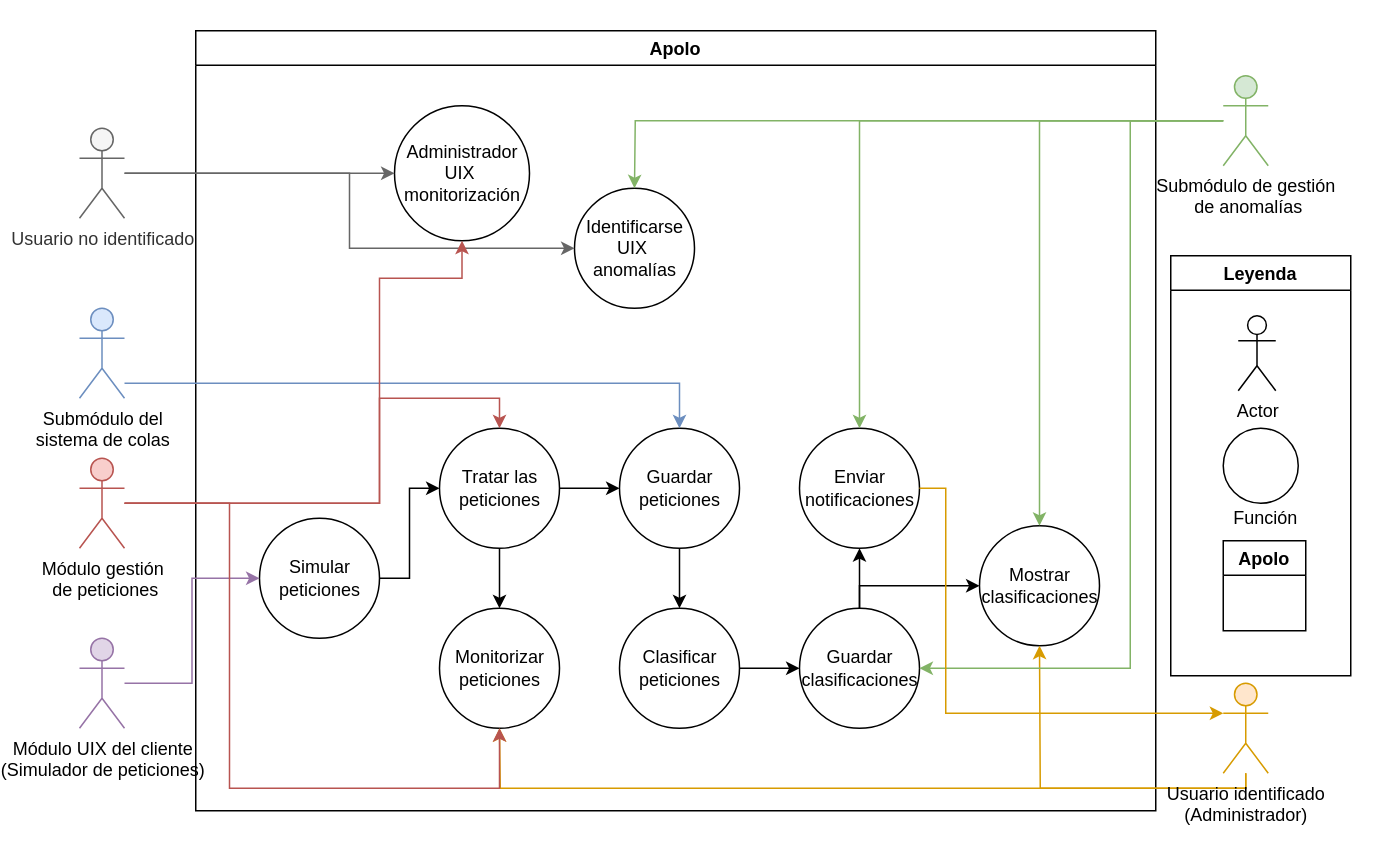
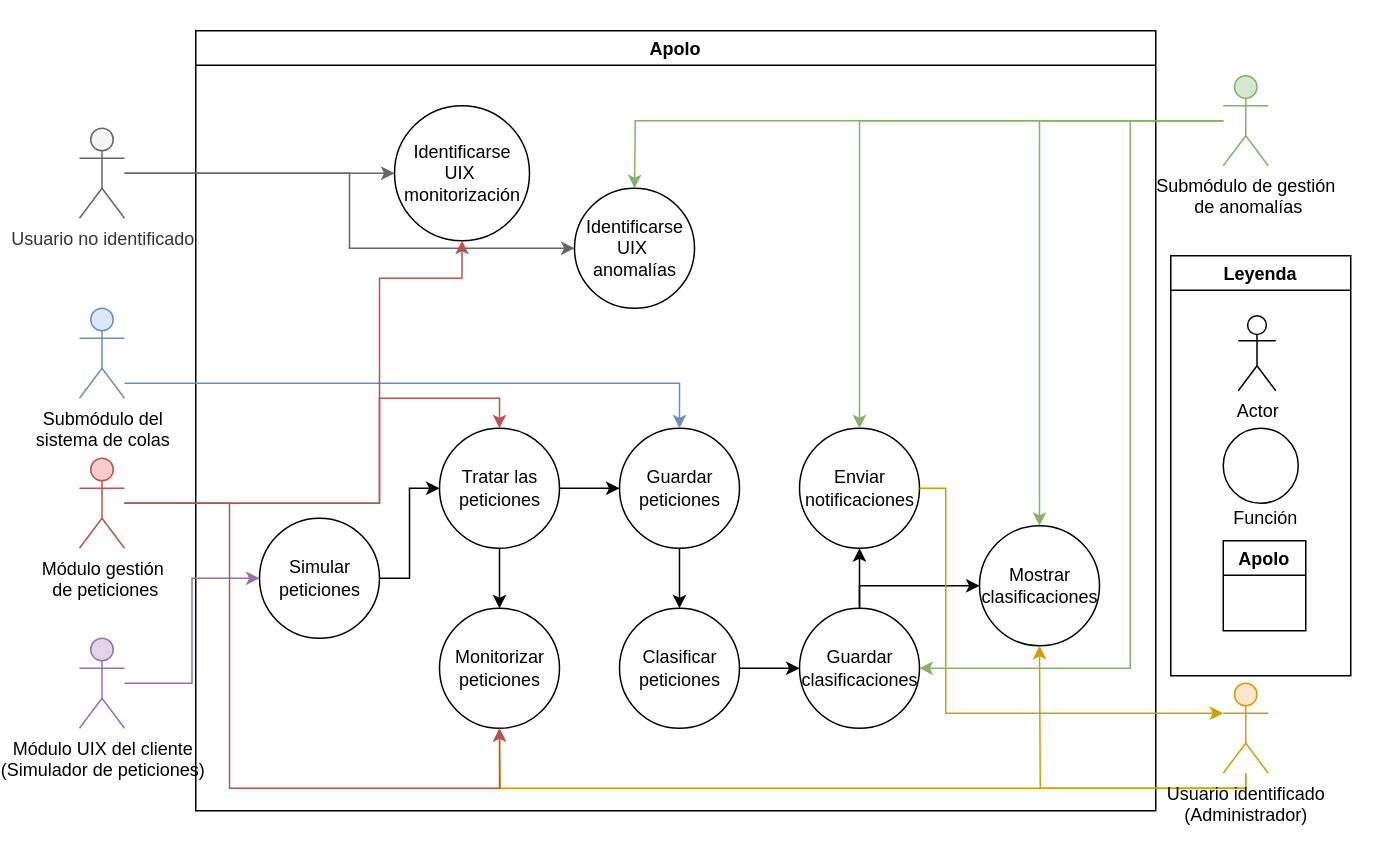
(463, 173) -> (463, 173)
